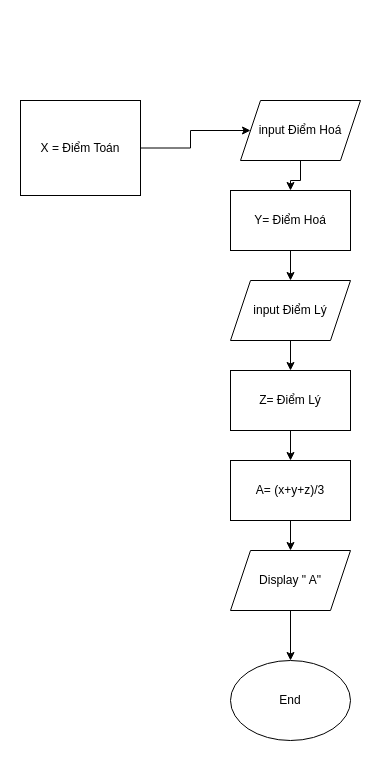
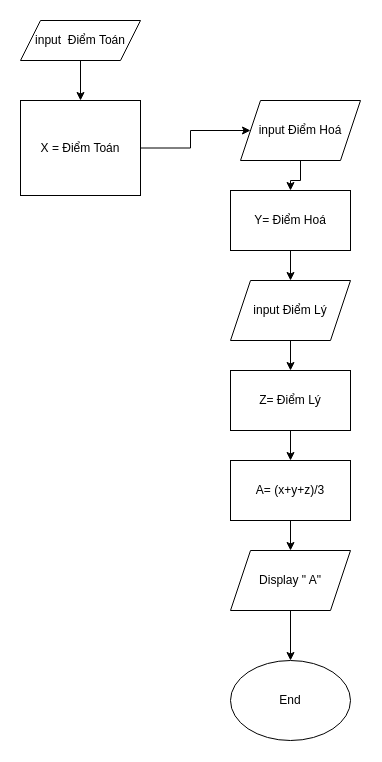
none -> (81, 41)
none -> (81, 77)
